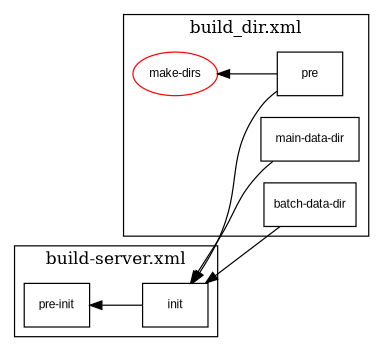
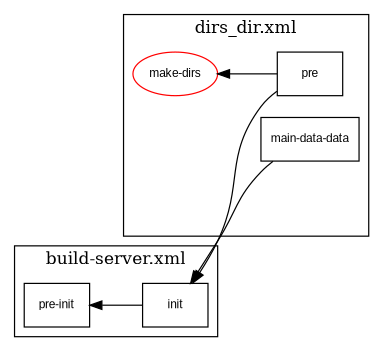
(246, 28) -> (246, 28)
(310, 139) -> (310, 139)
(310, 205) -> none
